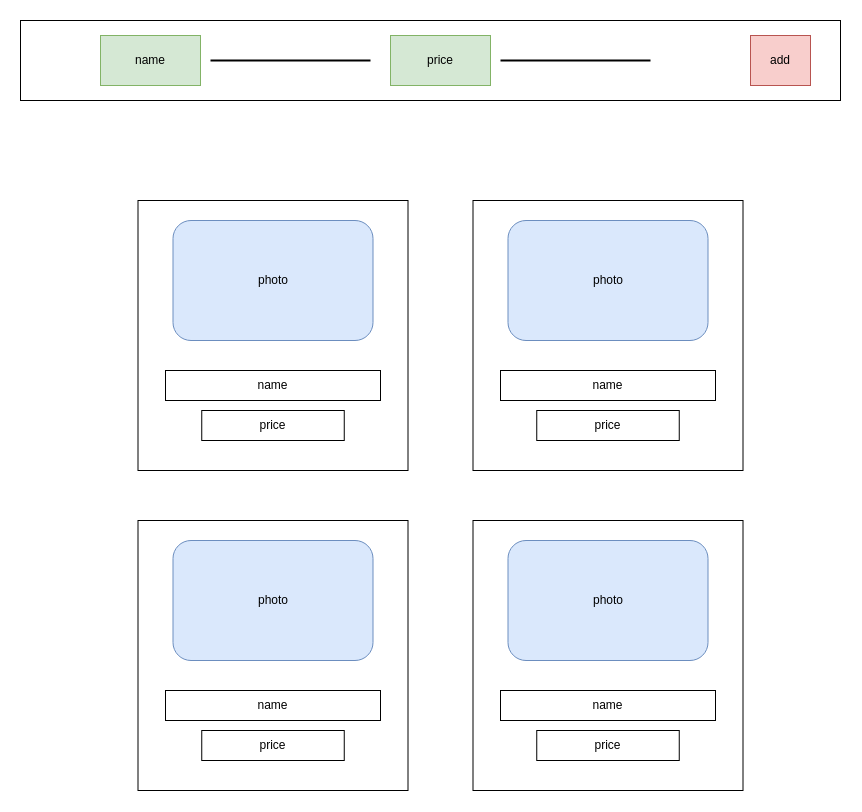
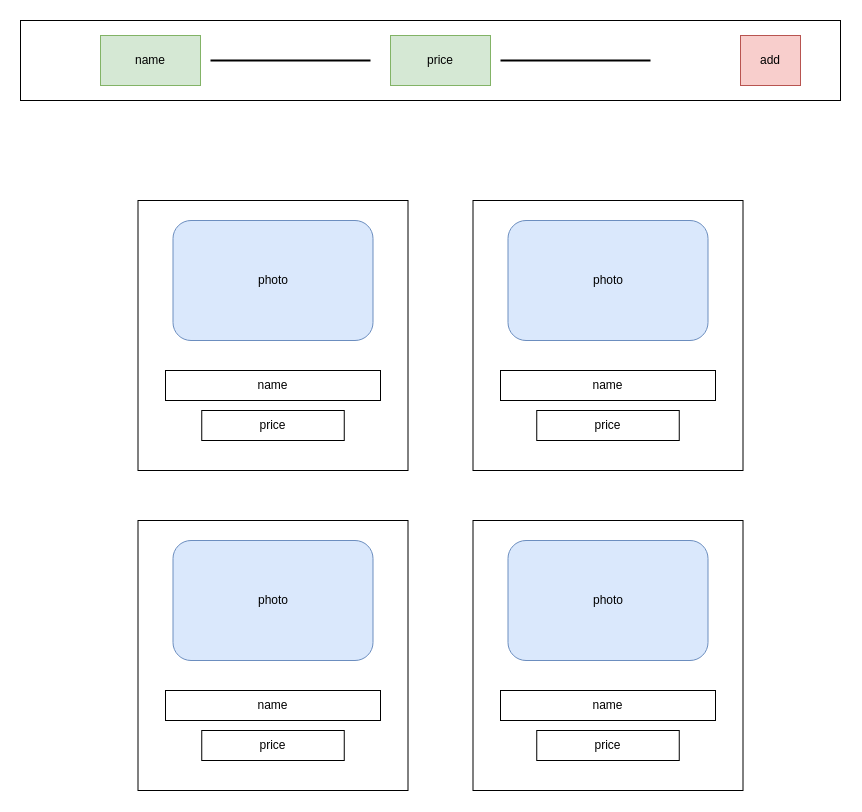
(781, 61) -> (771, 61)
